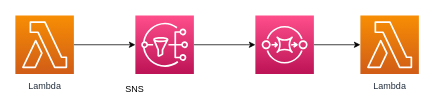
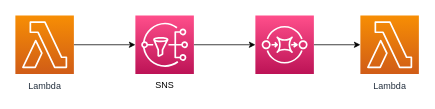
(135, 89) -> (165, 85)
